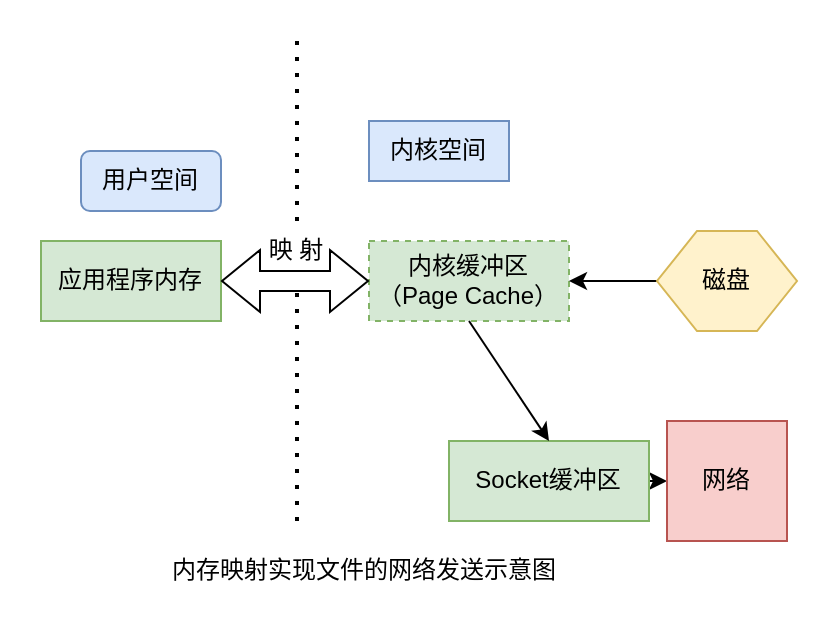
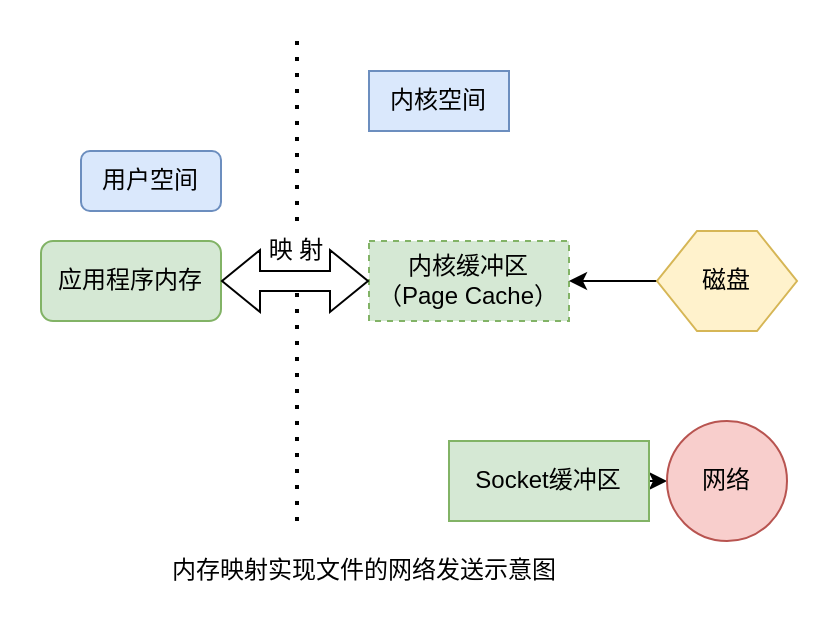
(439, 151) -> (439, 101)
(131, 281) -> (131, 281)
(505, 375) -> none
(727, 481) -> (727, 481)
